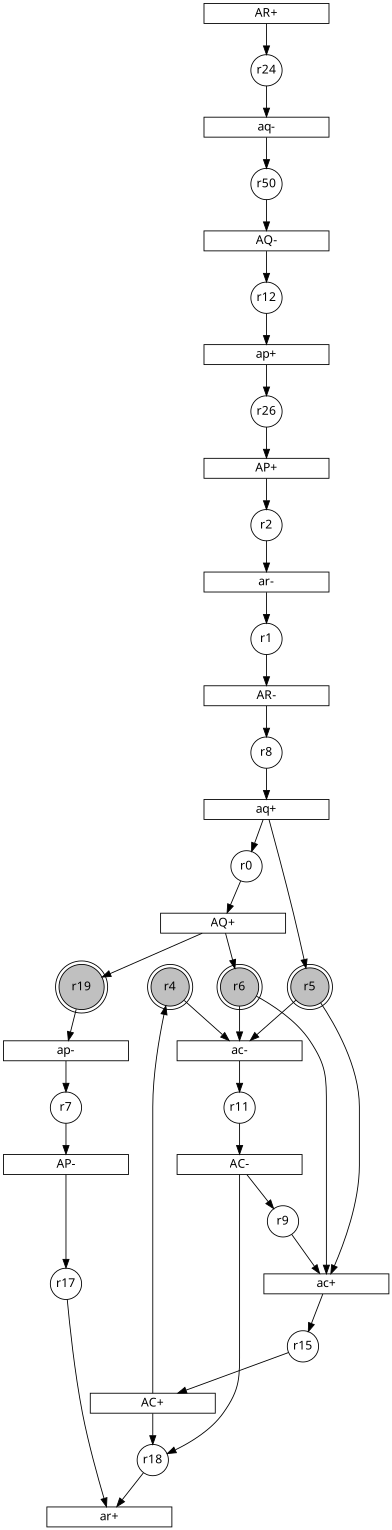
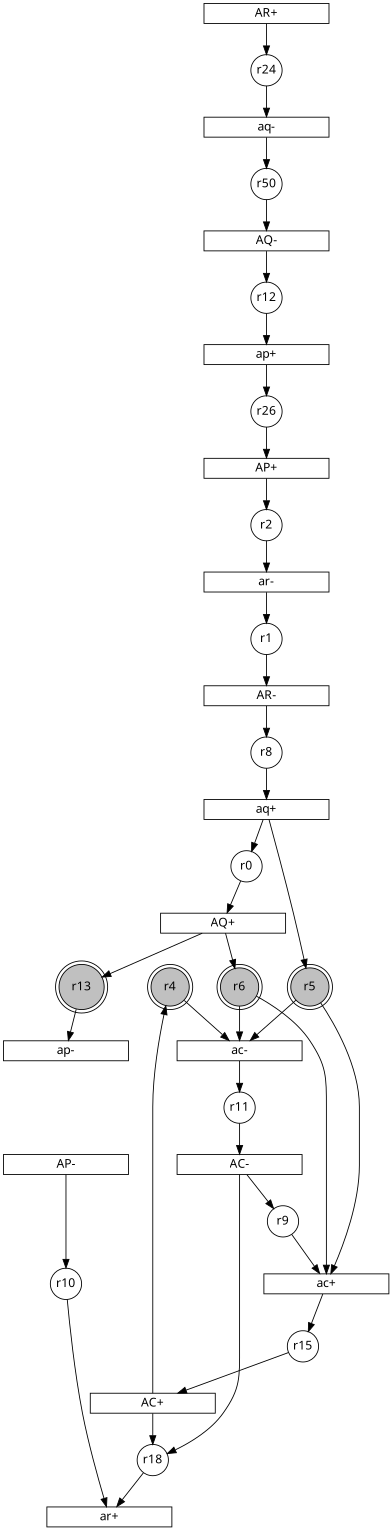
(82, 987) -> (82, 987)
(66, 1108) -> none
(66, 1284) -> (66, 1284)
